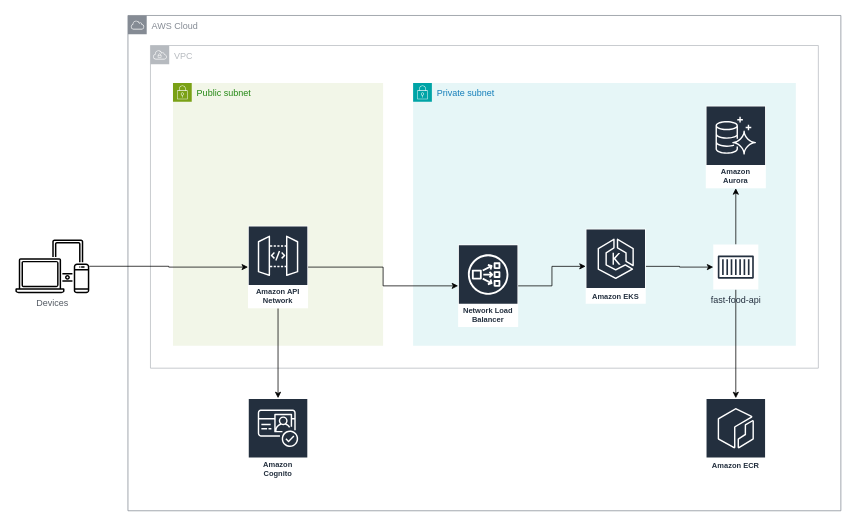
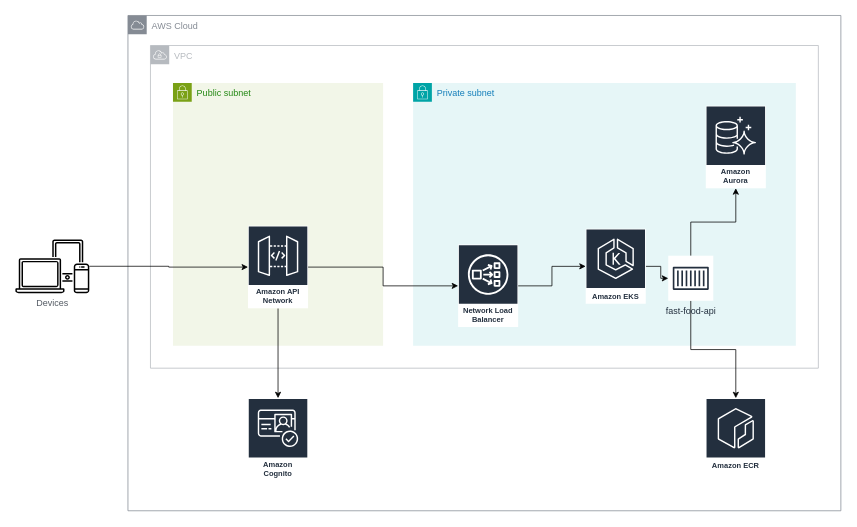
(735, 267) -> (690, 278)
